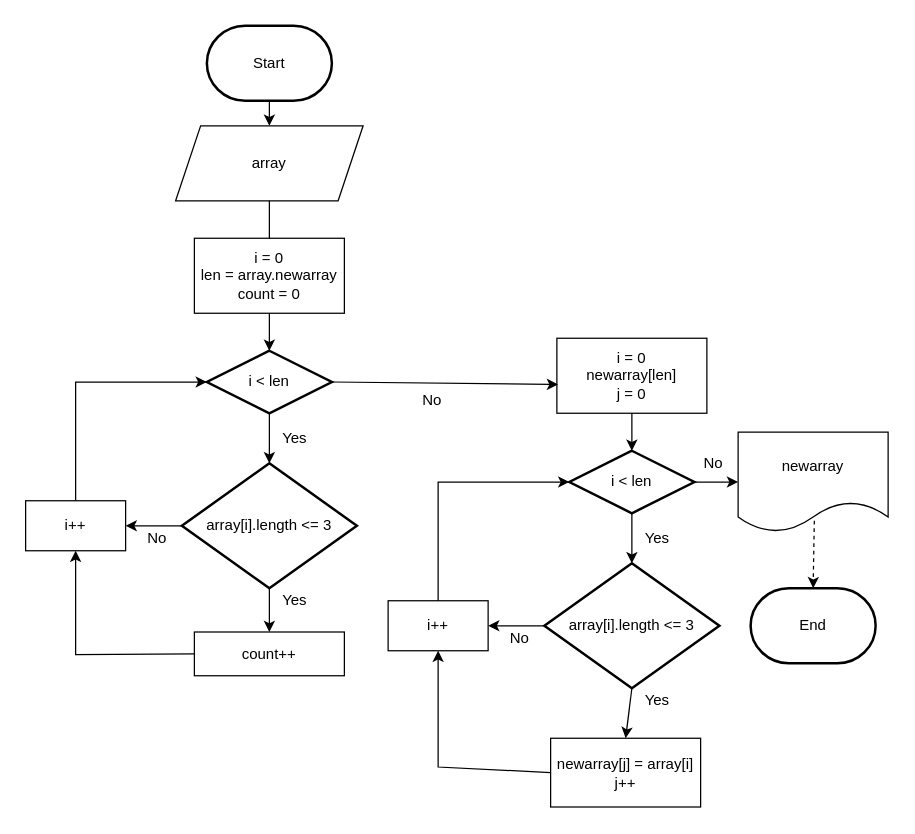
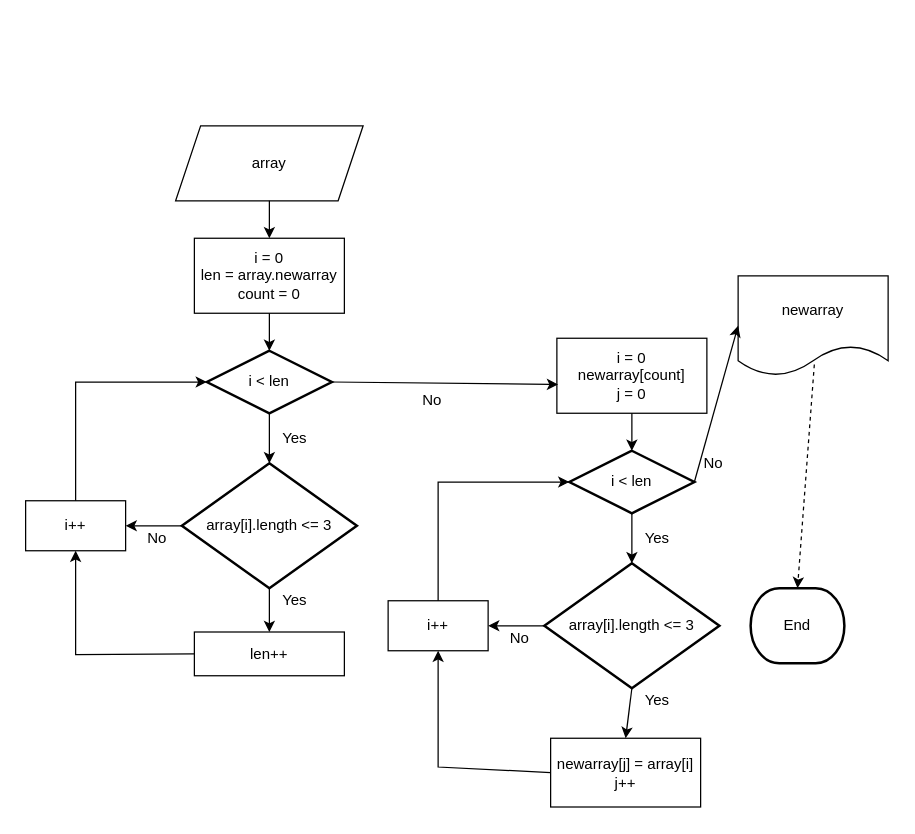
(269, 63) -> none
(269, 109) -> none
(269, 232) -> (269, 228)
(632, 376) -> (632, 376)
(813, 482) -> (813, 326)
(813, 626) -> (798, 626)
(269, 654) -> (269, 654)
